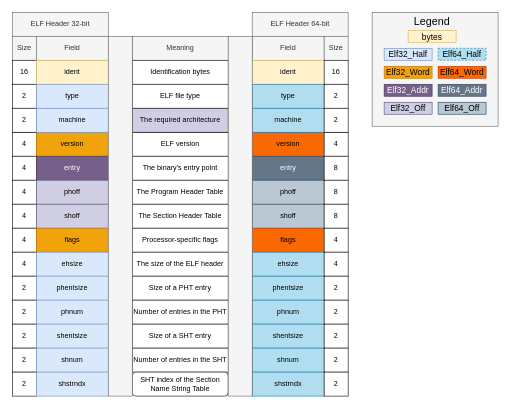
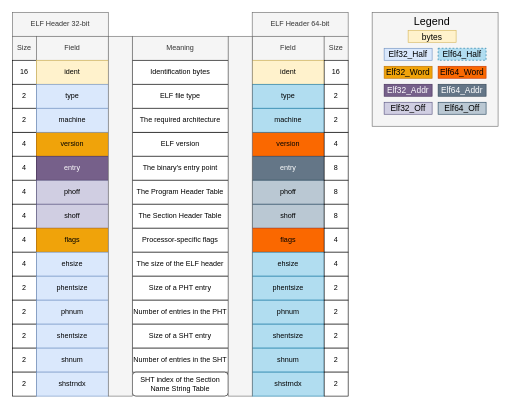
(180, 120) -> (180, 120)
